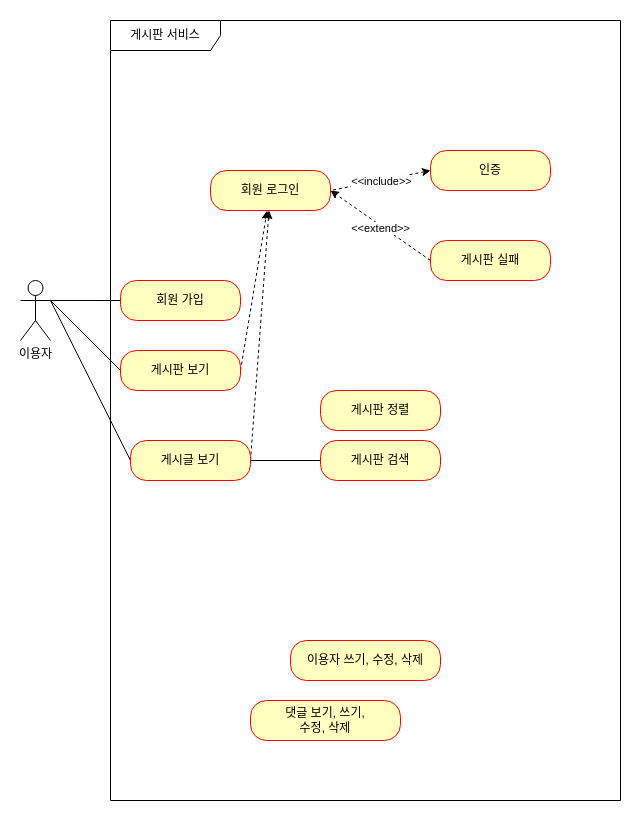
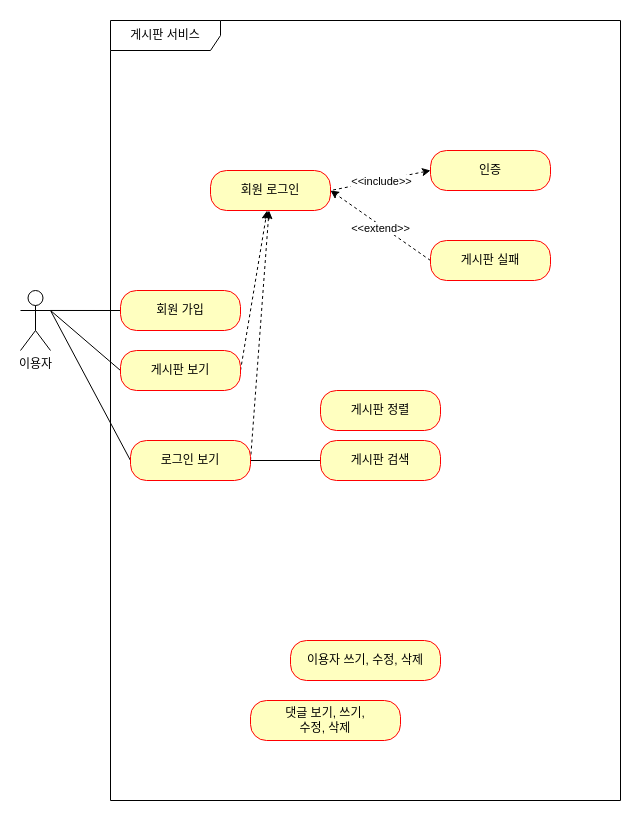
(181, 301) -> (181, 311)
(36, 311) -> (36, 321)
(191, 461) -> (191, 461)
